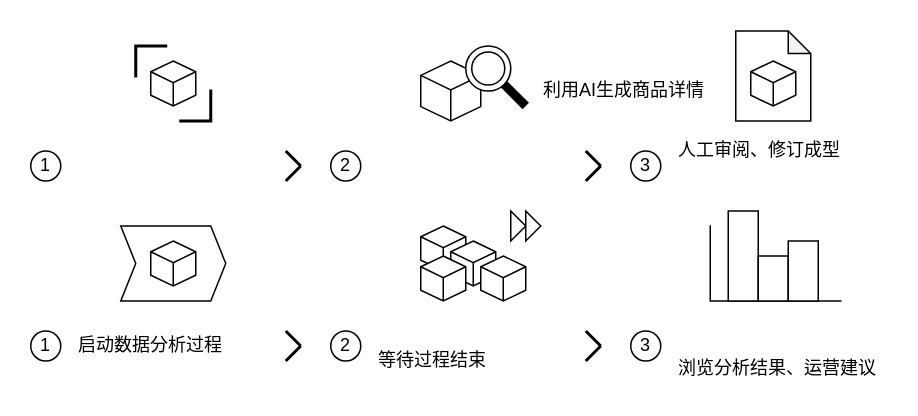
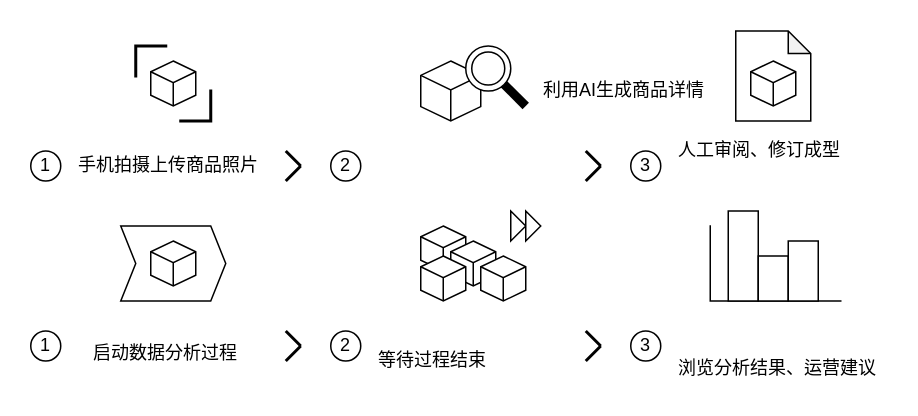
none -> (173, 166)
(151, 346) -> (166, 353)
